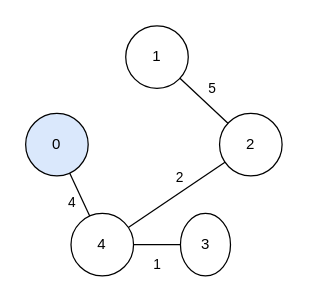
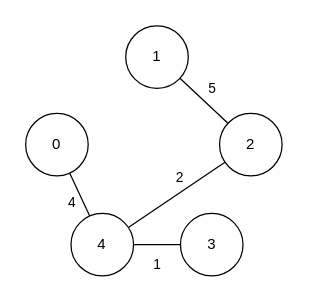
(57, 144) -> (57, 144)
(205, 244) -> (212, 244)
